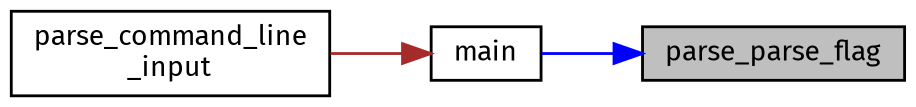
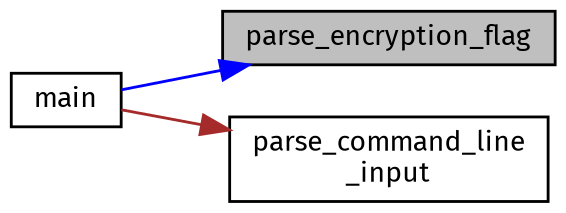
(366, 54) -> (161, 117)
(774, 54) -> (389, 38)
